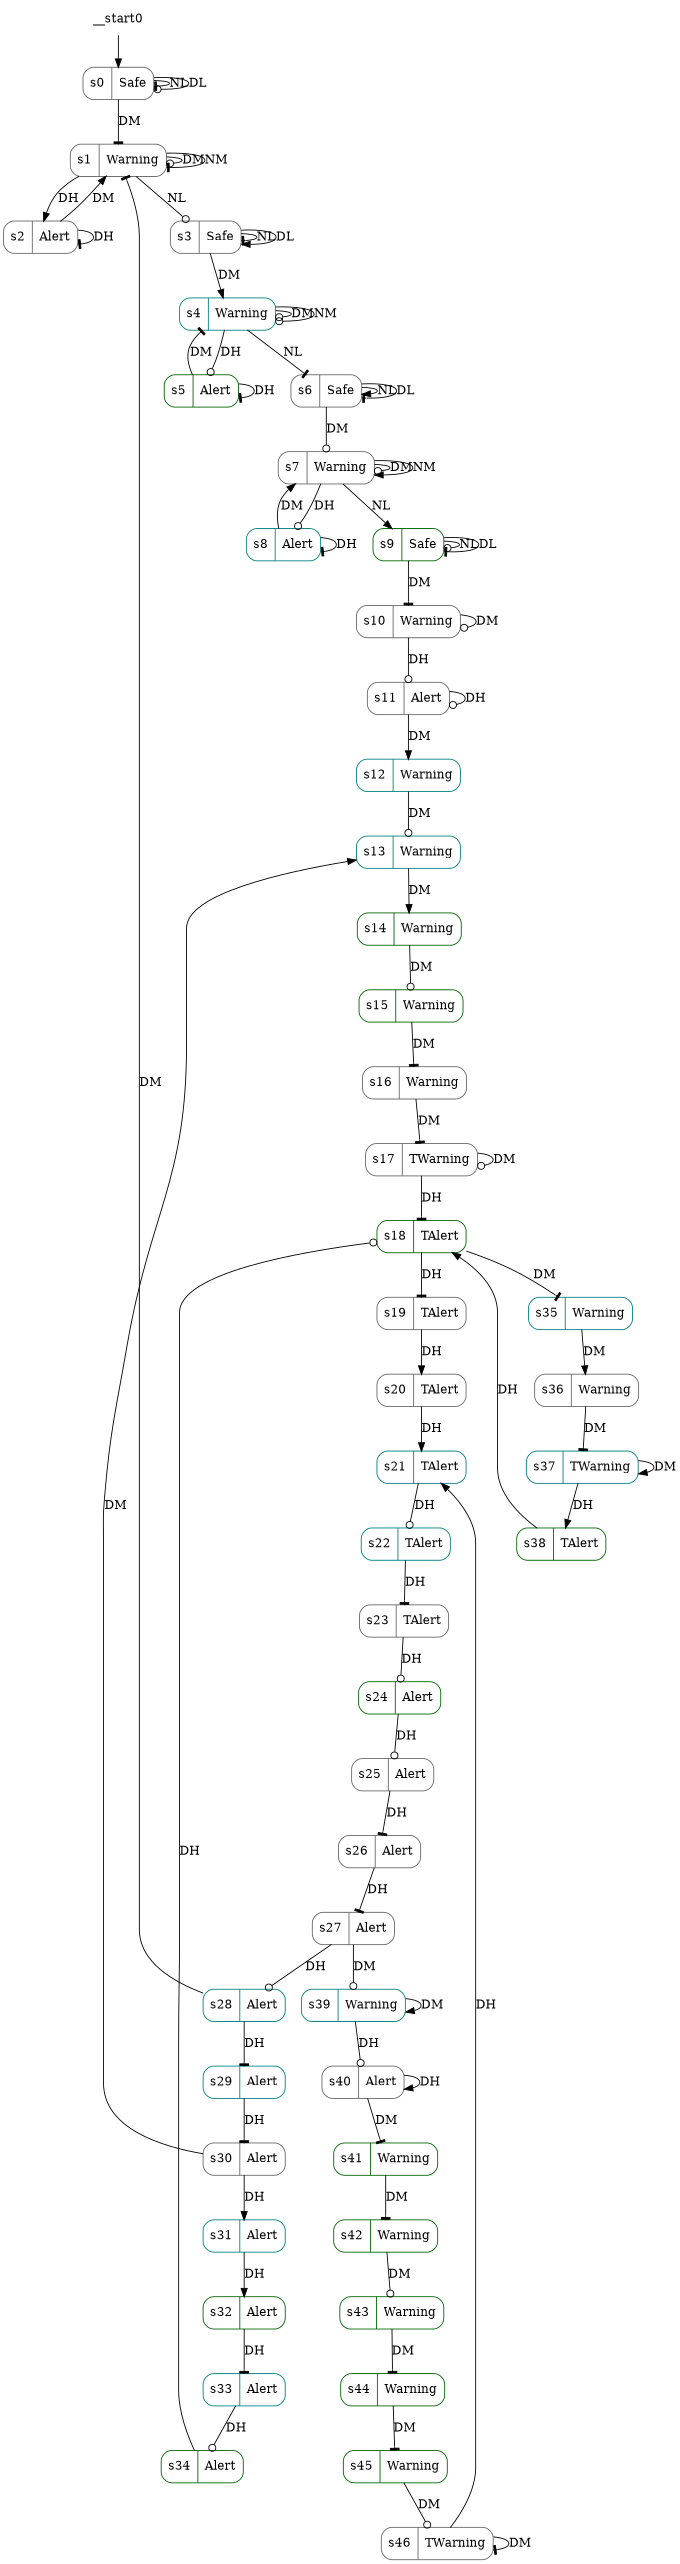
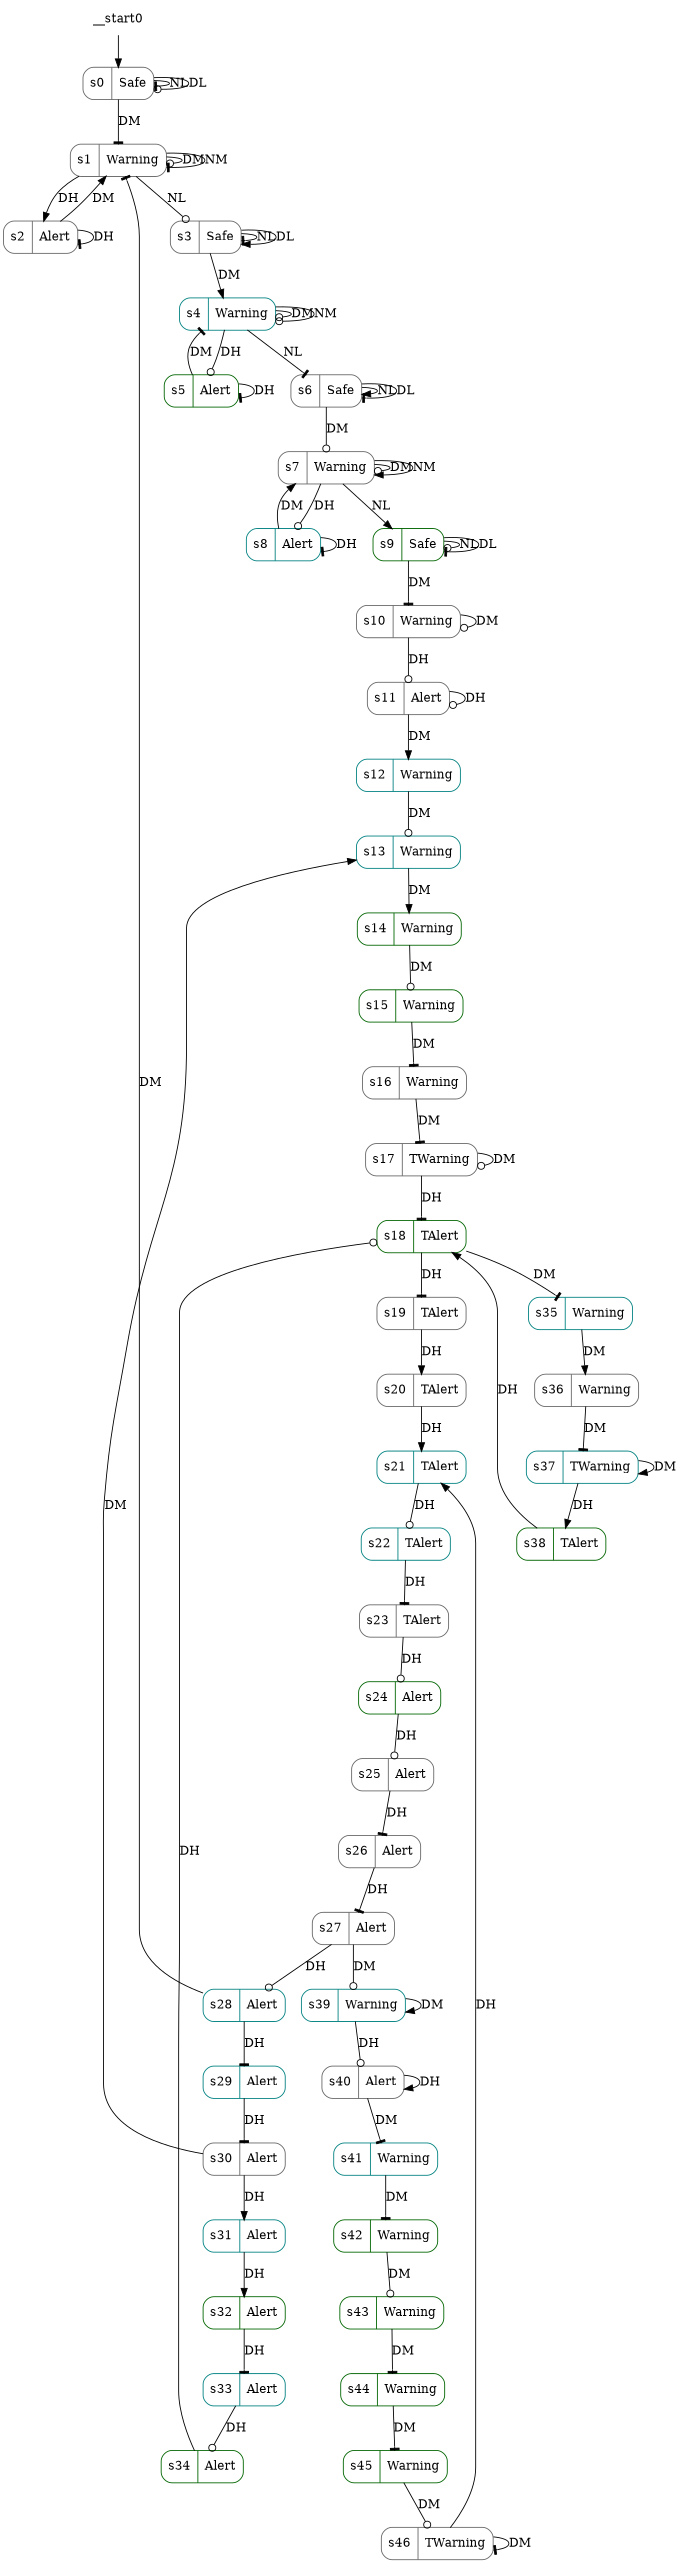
(386, 2159) -> (386, 2159)
